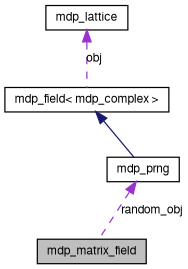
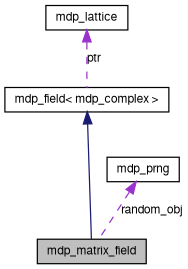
(94, 59) -> (94, 59)
(119, 139) -> (90, 182)
